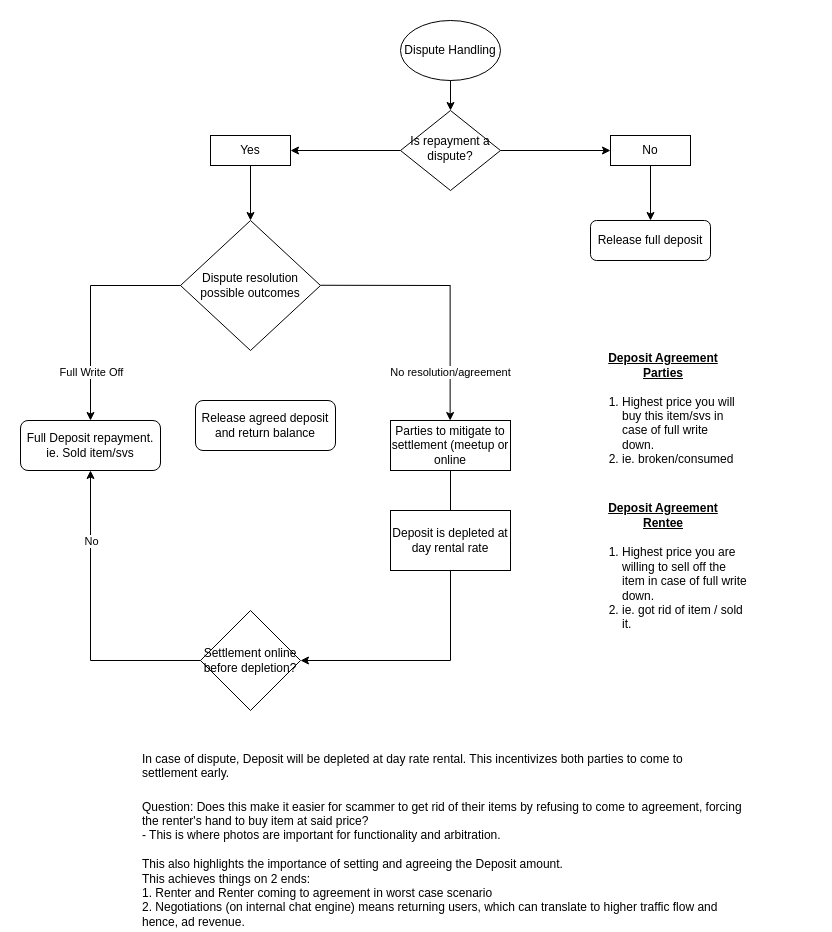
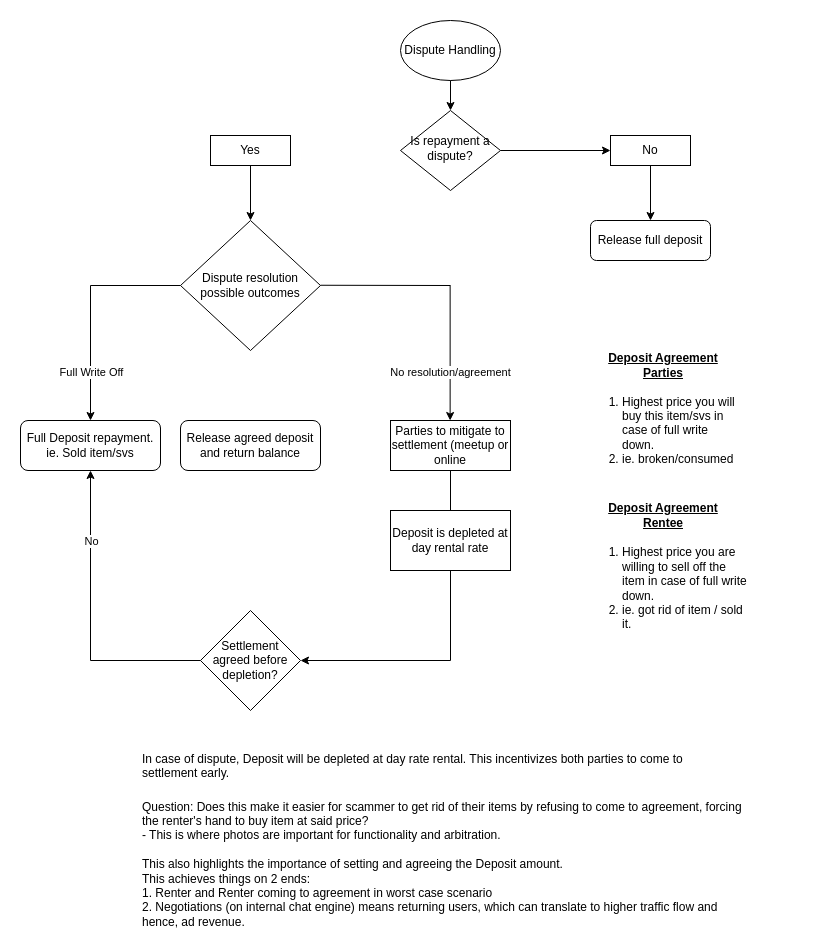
(349, 151) -> none
(266, 426) -> (251, 446)
(251, 661) -> (251, 661)
